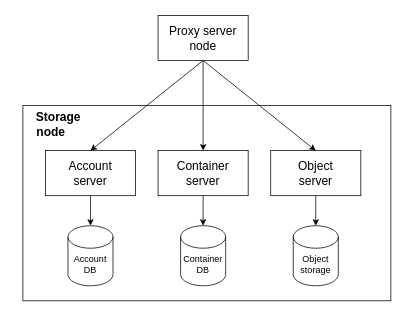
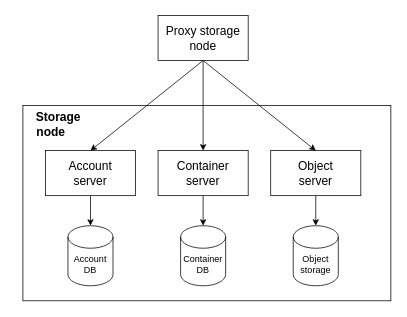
(203, 30) -> (203, 30)
